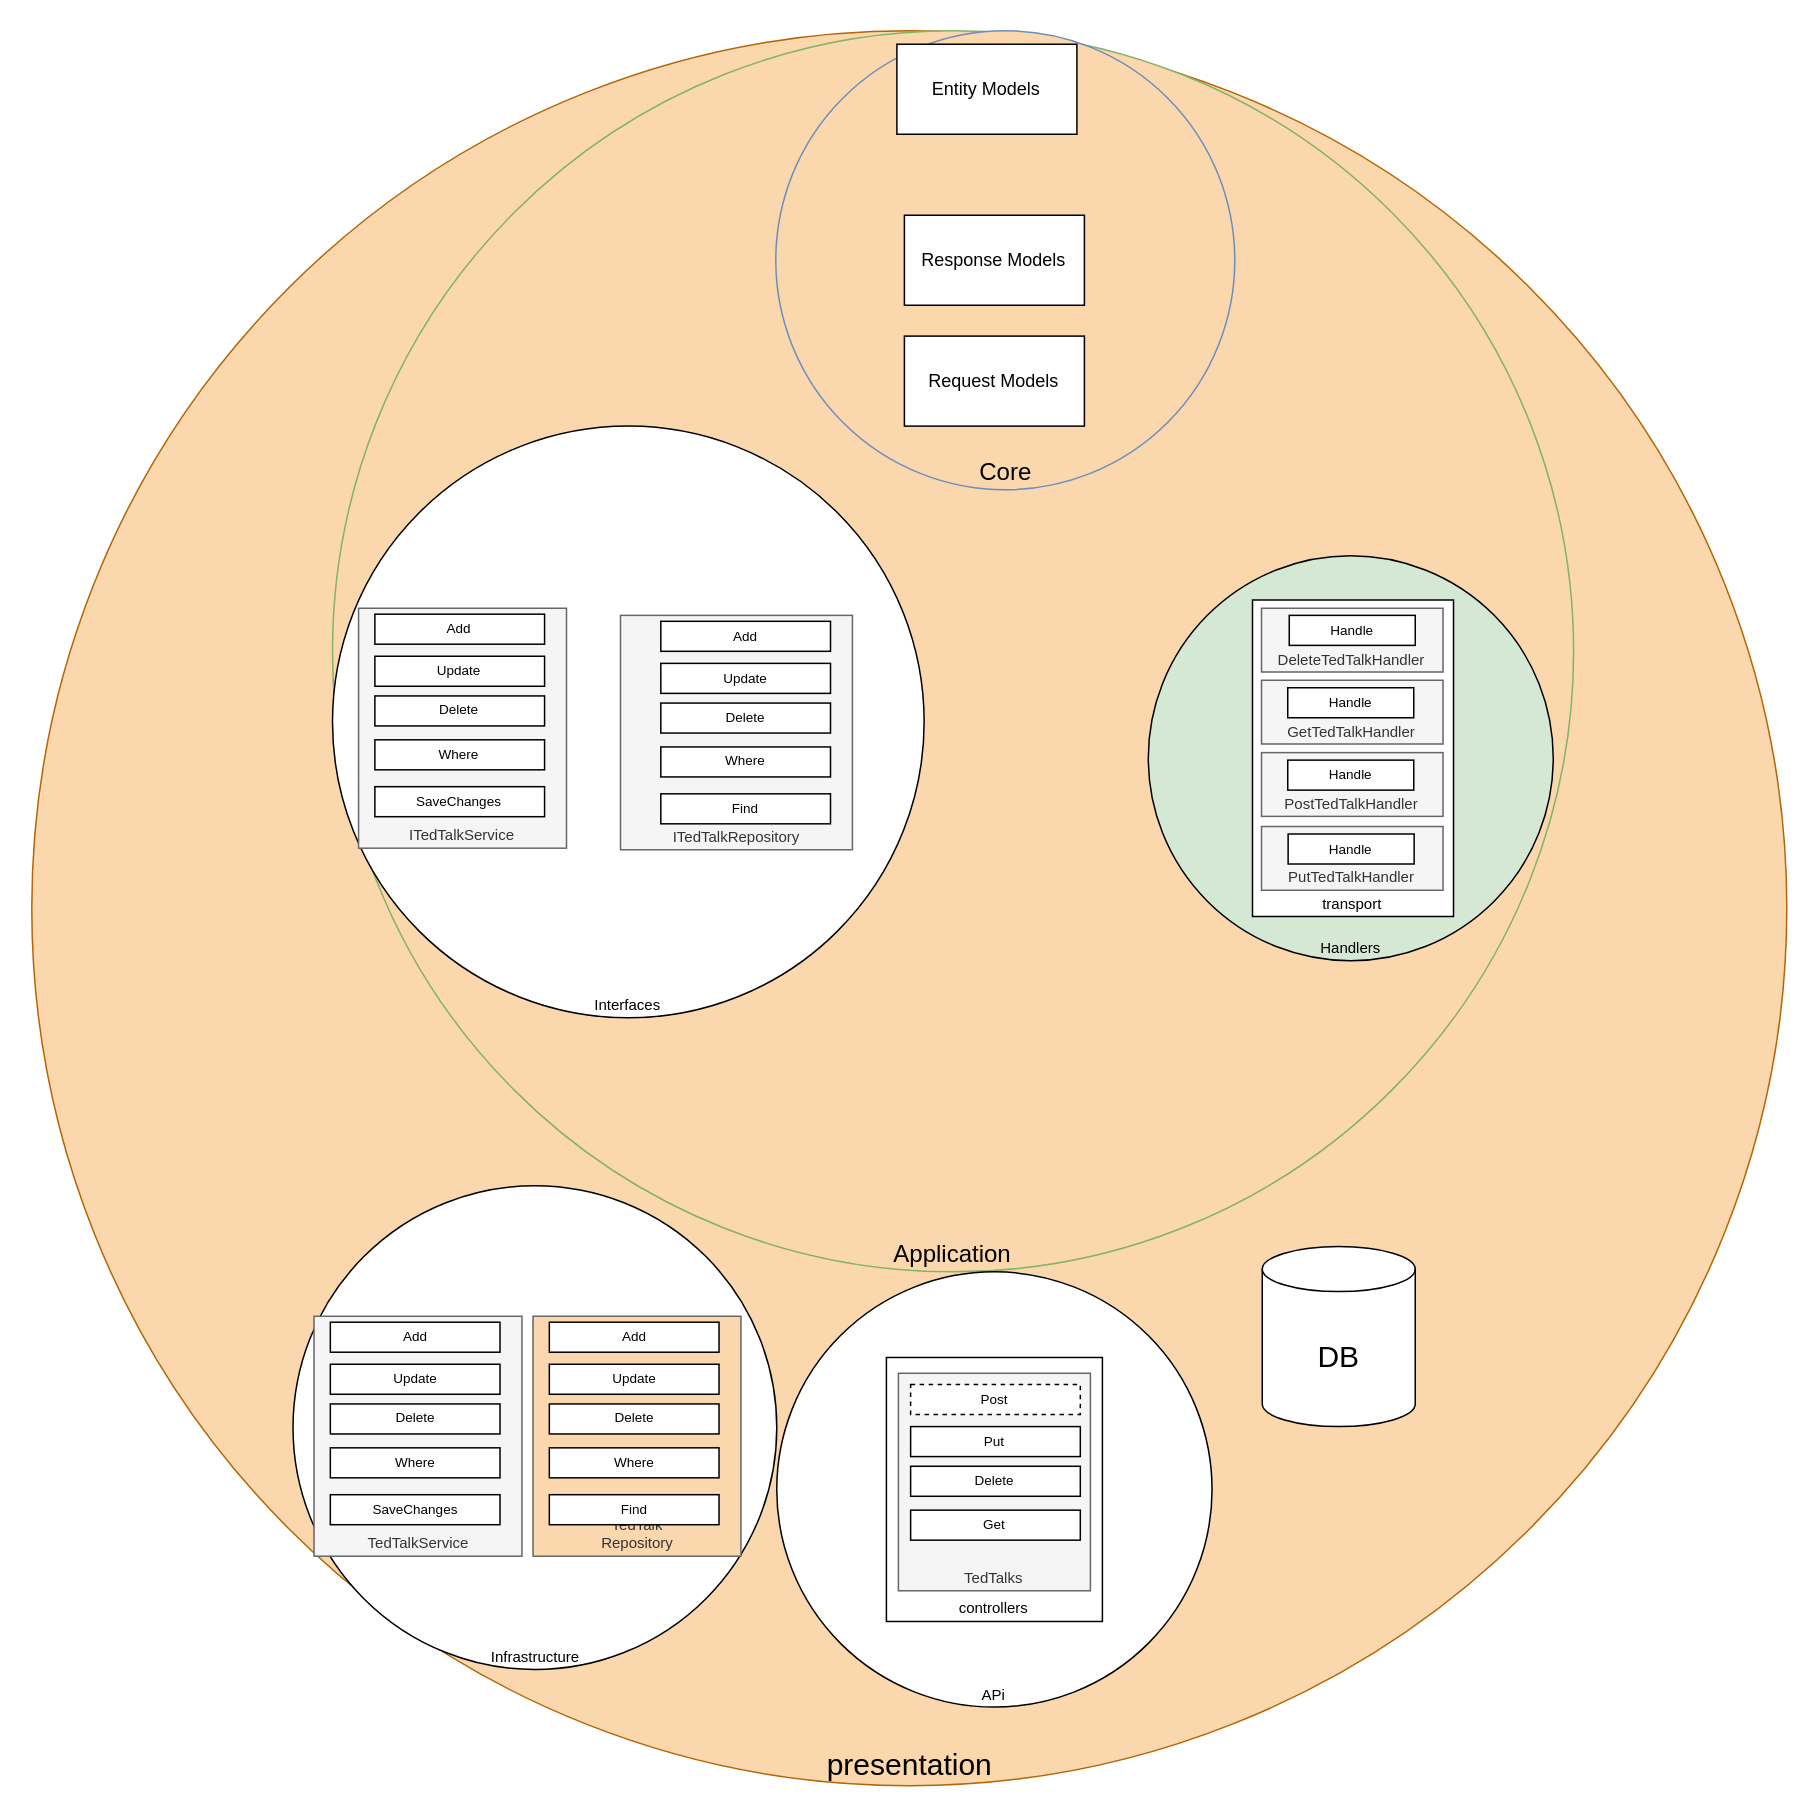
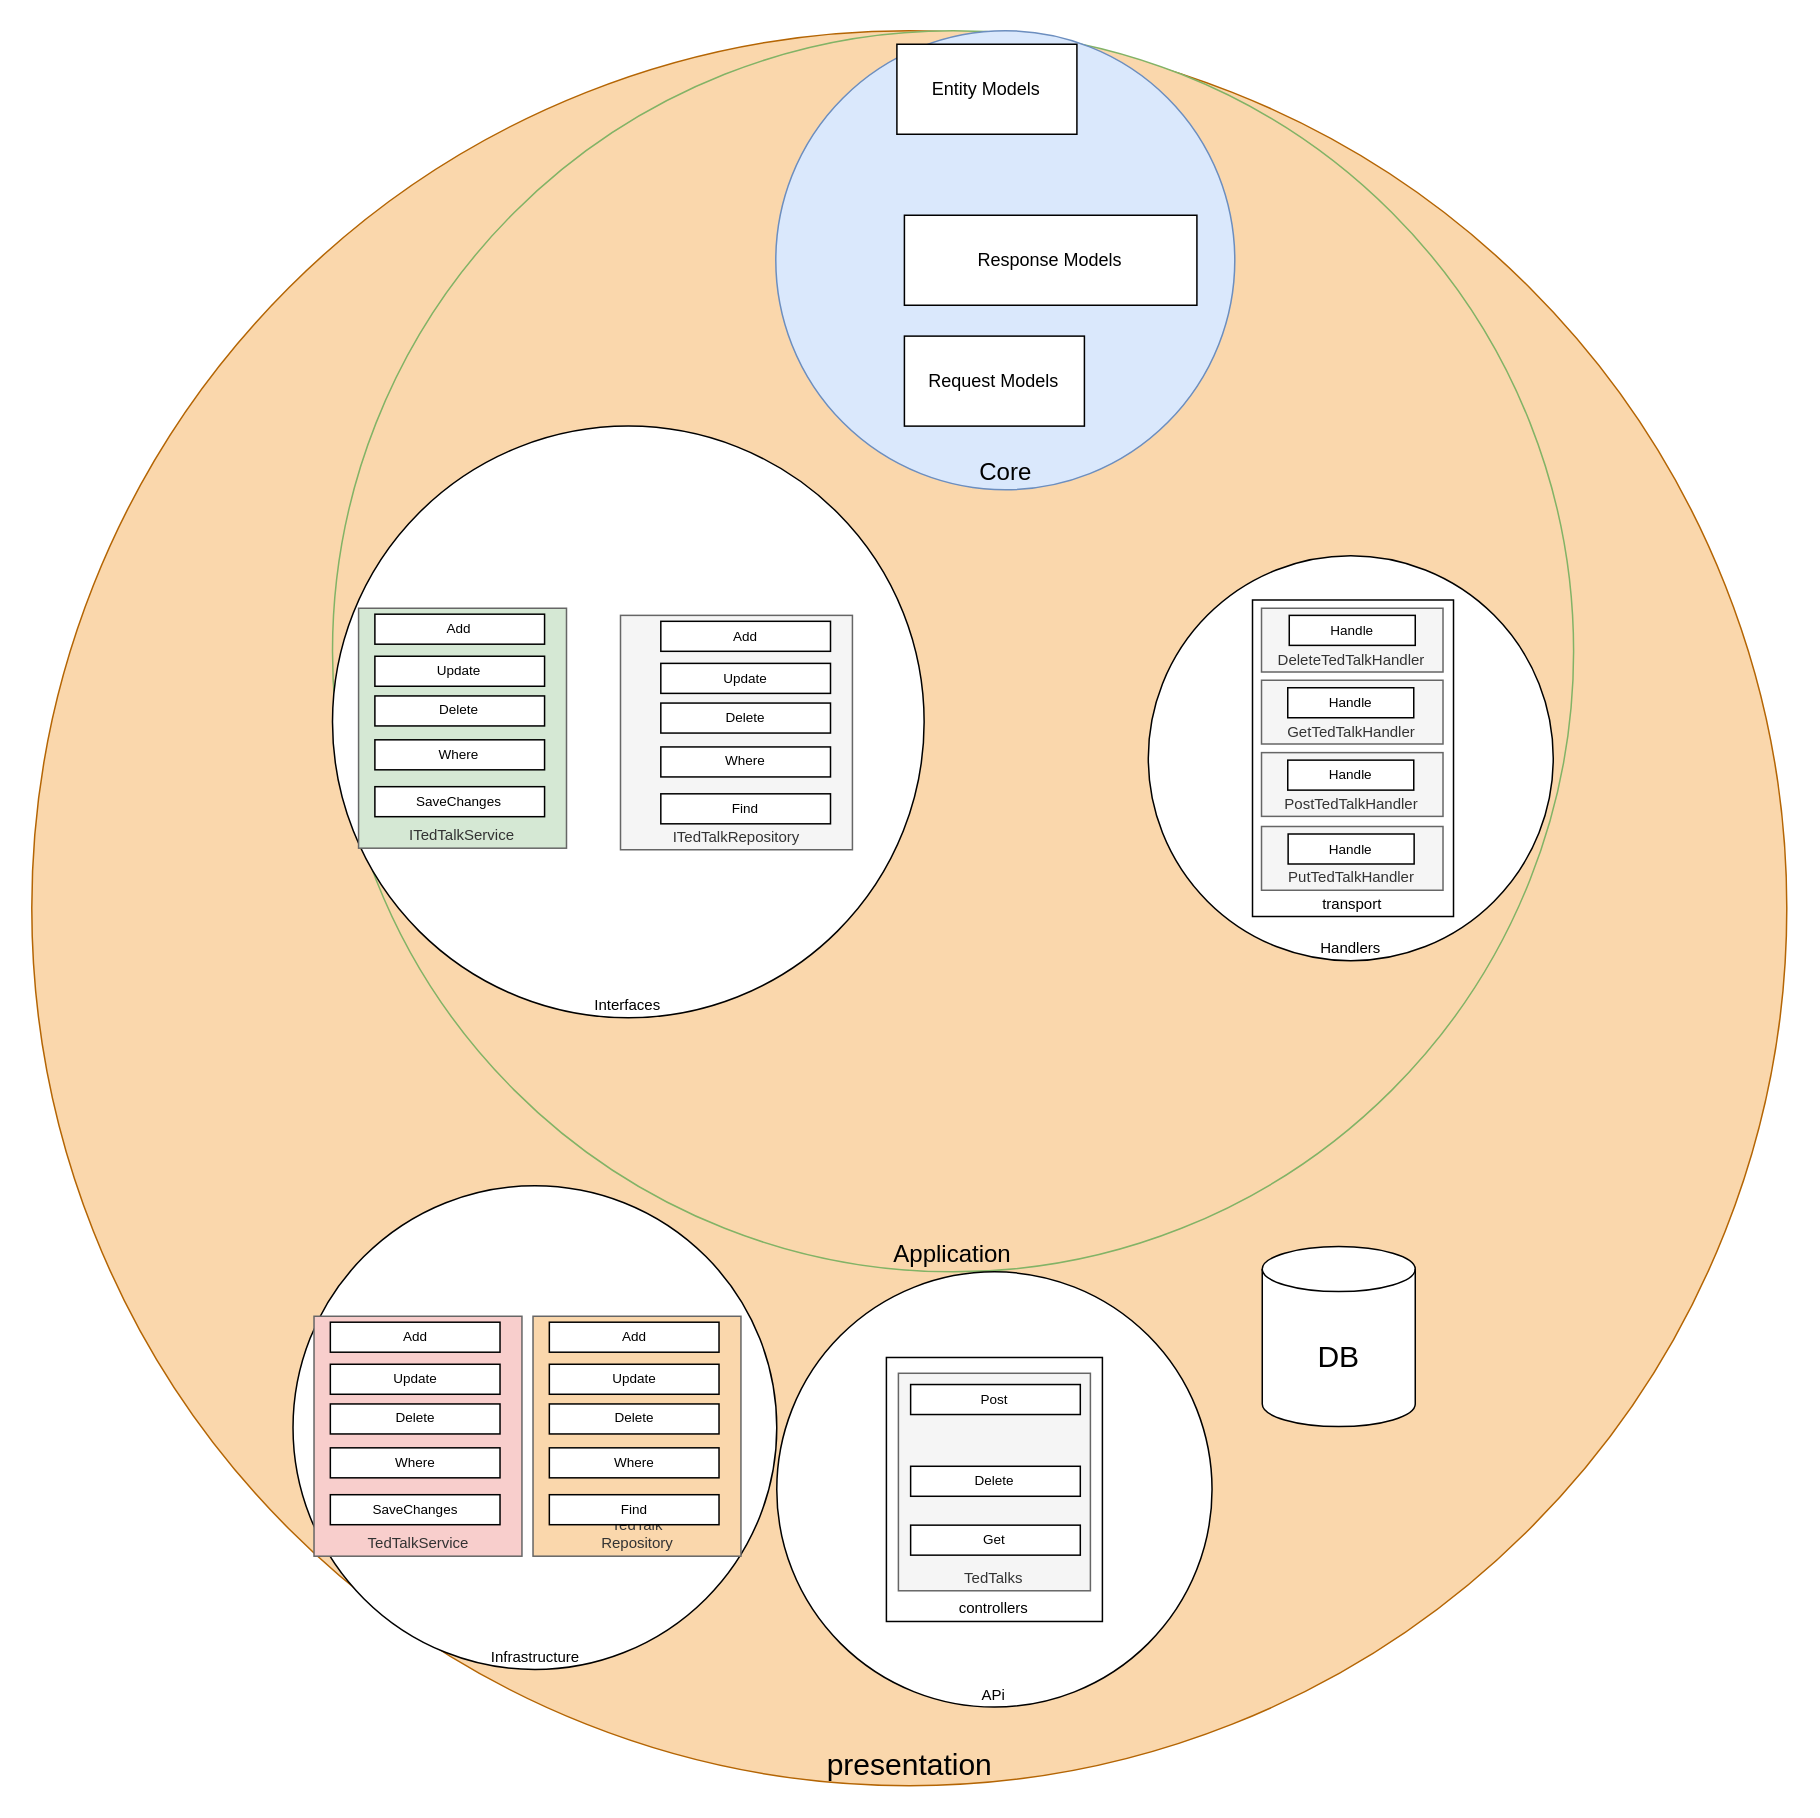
(994, 260) -> (1050, 260)
(1006, 471) -> (1006, 471)
(462, 728) -> (462, 728)
(1351, 947) -> (1351, 947)
(995, 1400) -> (995, 1400)
(418, 1436) -> (418, 1436)
(995, 1442) -> none
(995, 1525) -> (995, 1540)
